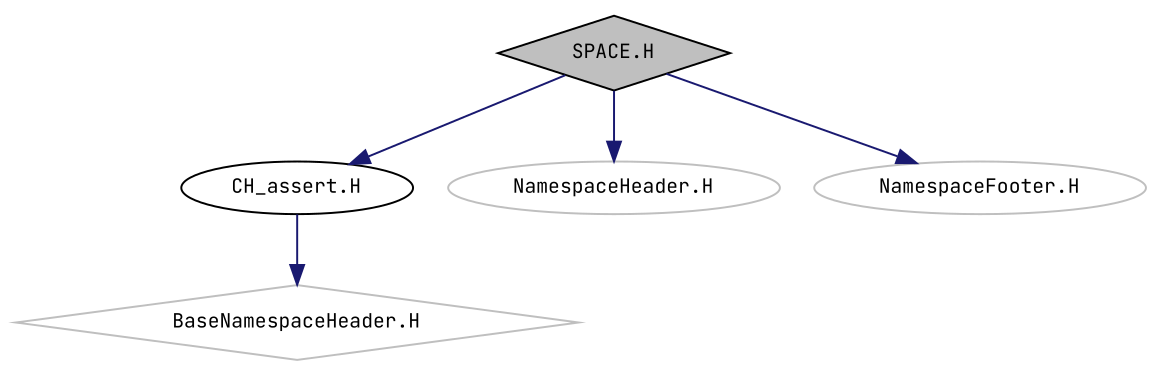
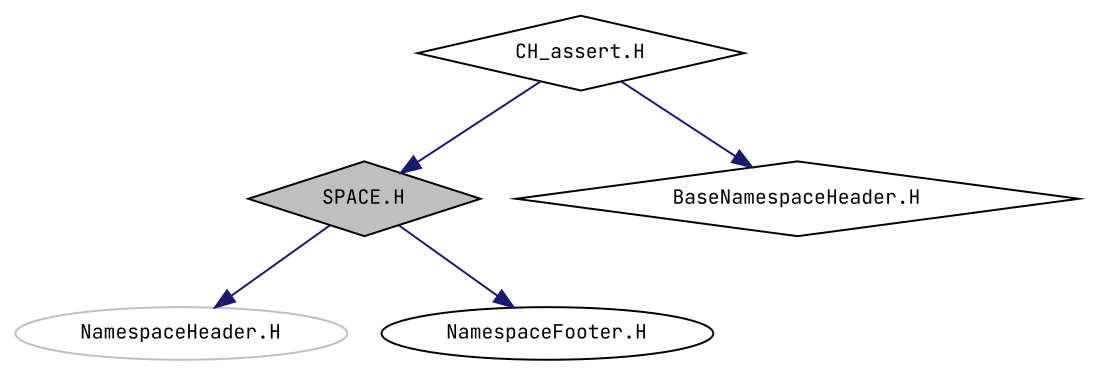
(467, 116) -> (479, 122)
(297, 188) -> (581, 53)
(980, 188) -> (547, 333)
(297, 323) -> (797, 199)
